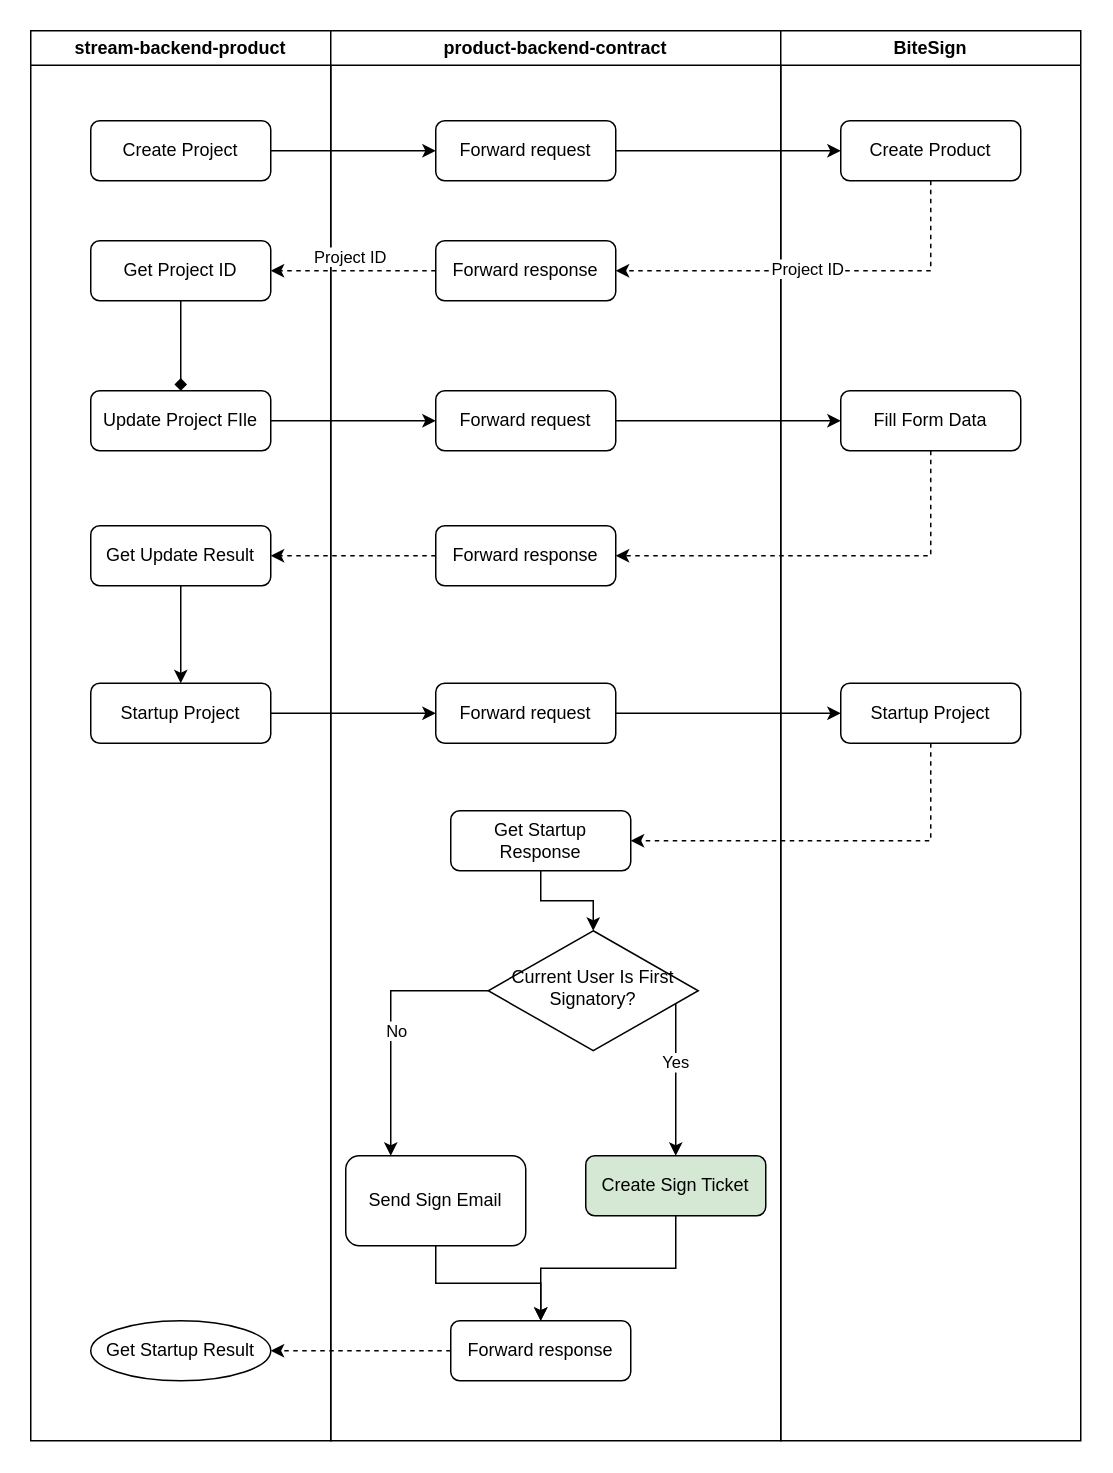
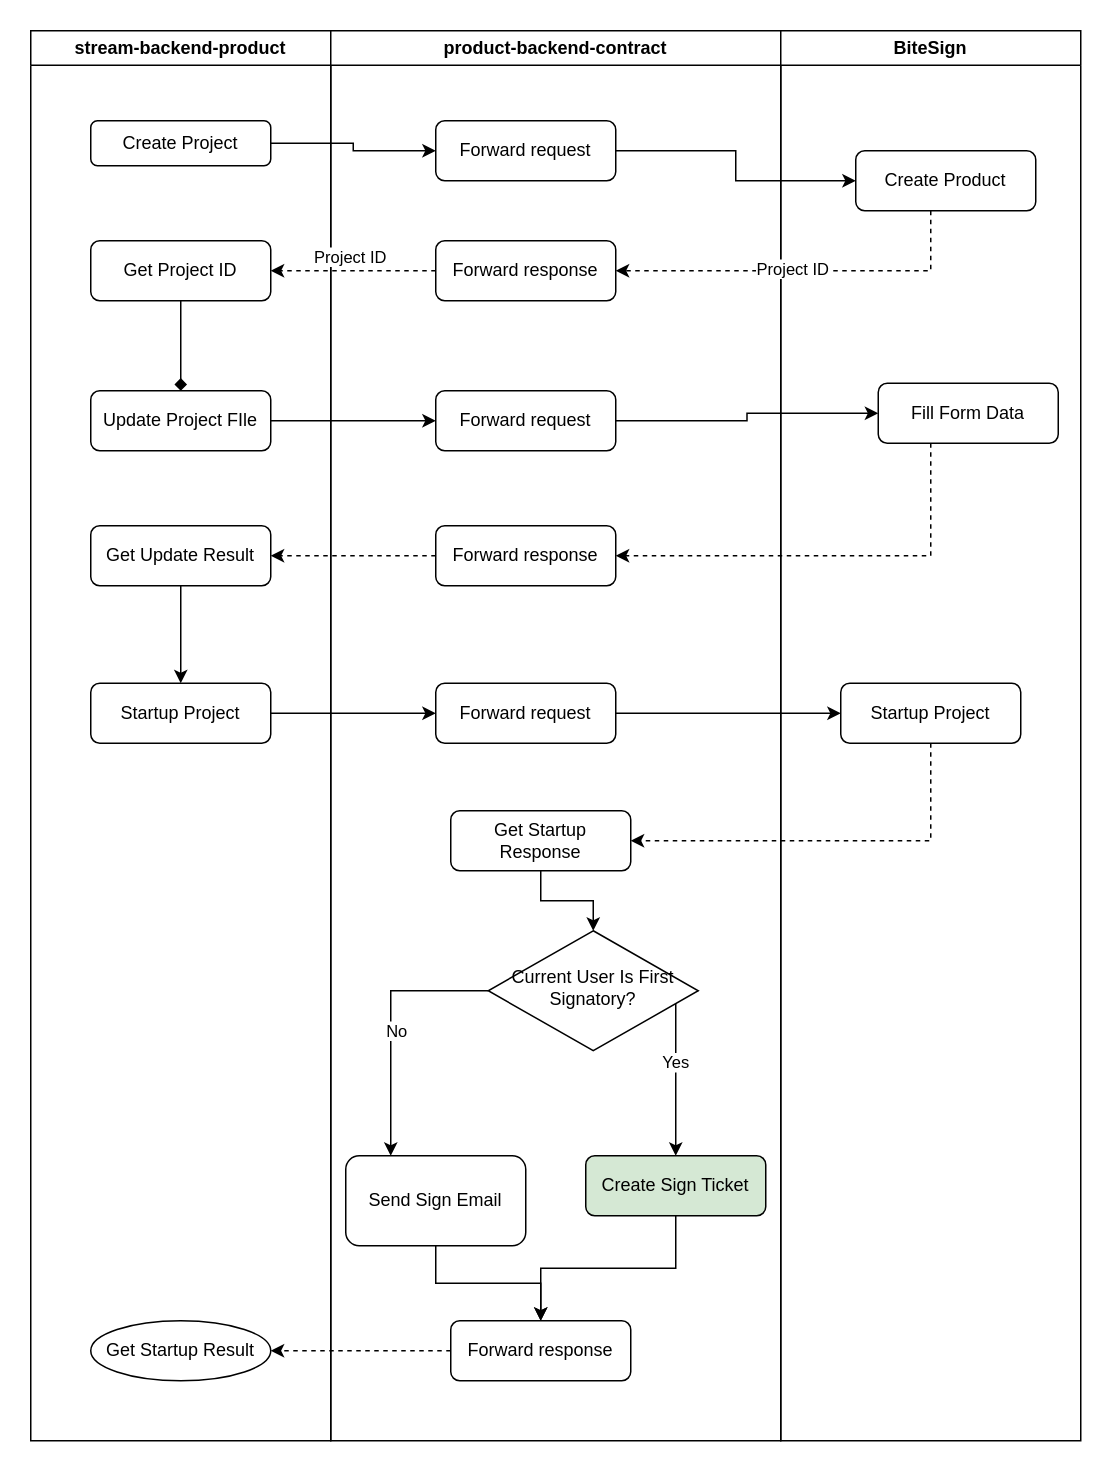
(181, 151) -> (181, 143)
(931, 151) -> (946, 181)
(931, 421) -> (968, 413)
